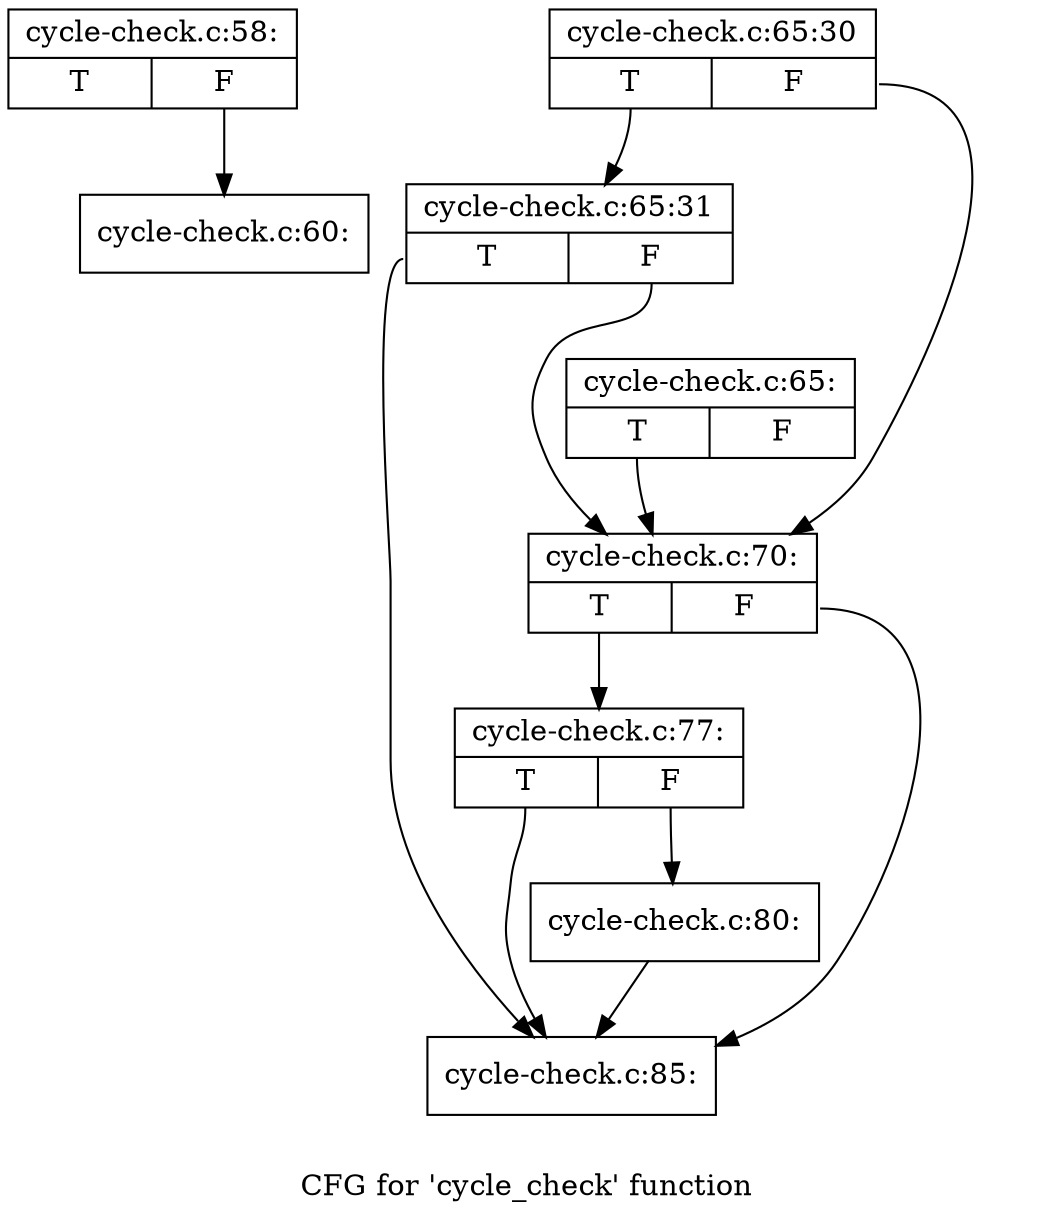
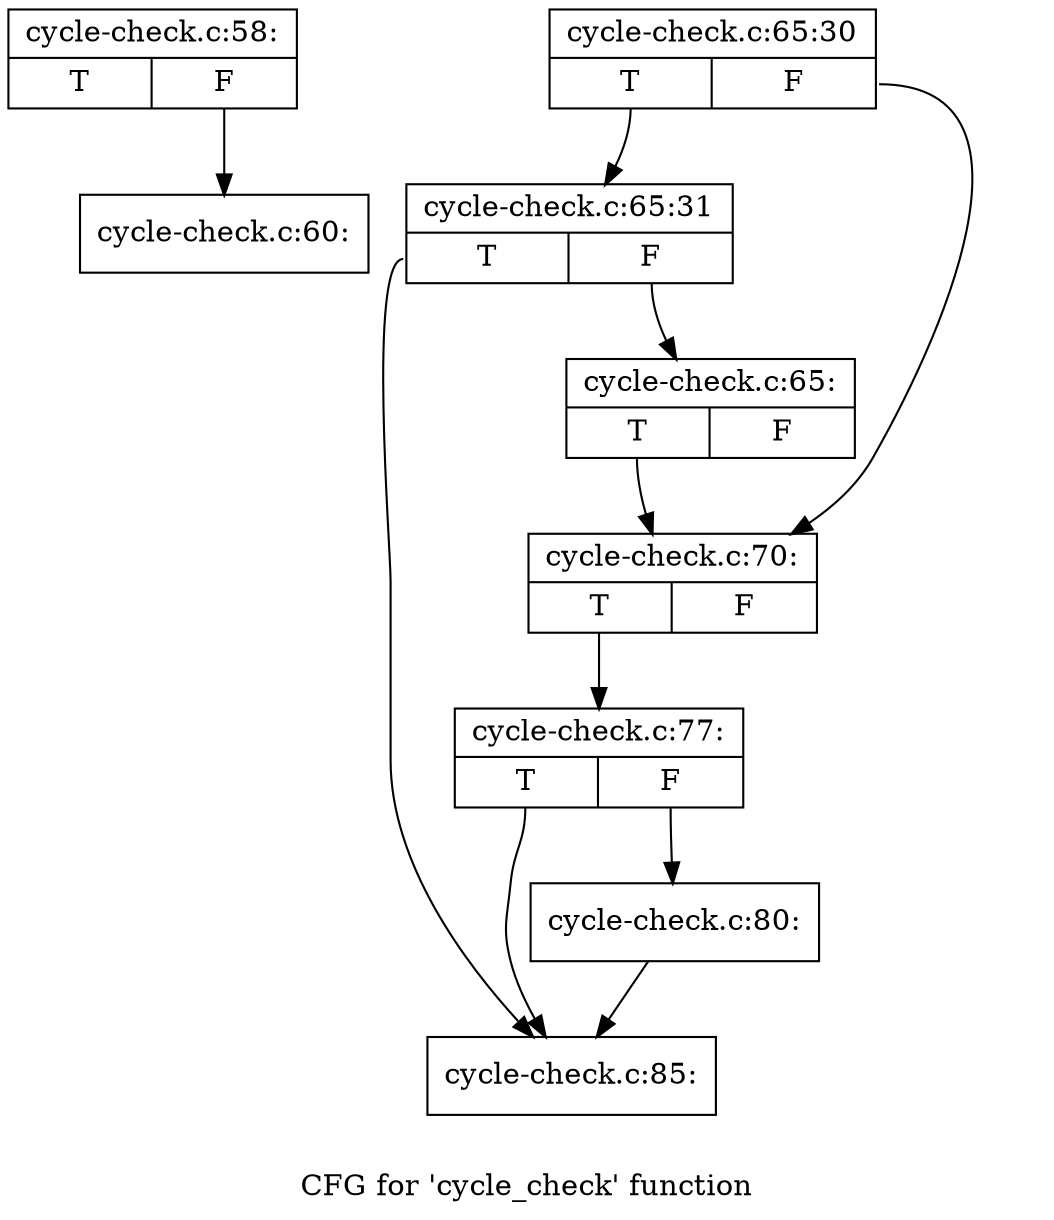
(538, 378) -> (656, 313)
(901, 826) -> none
